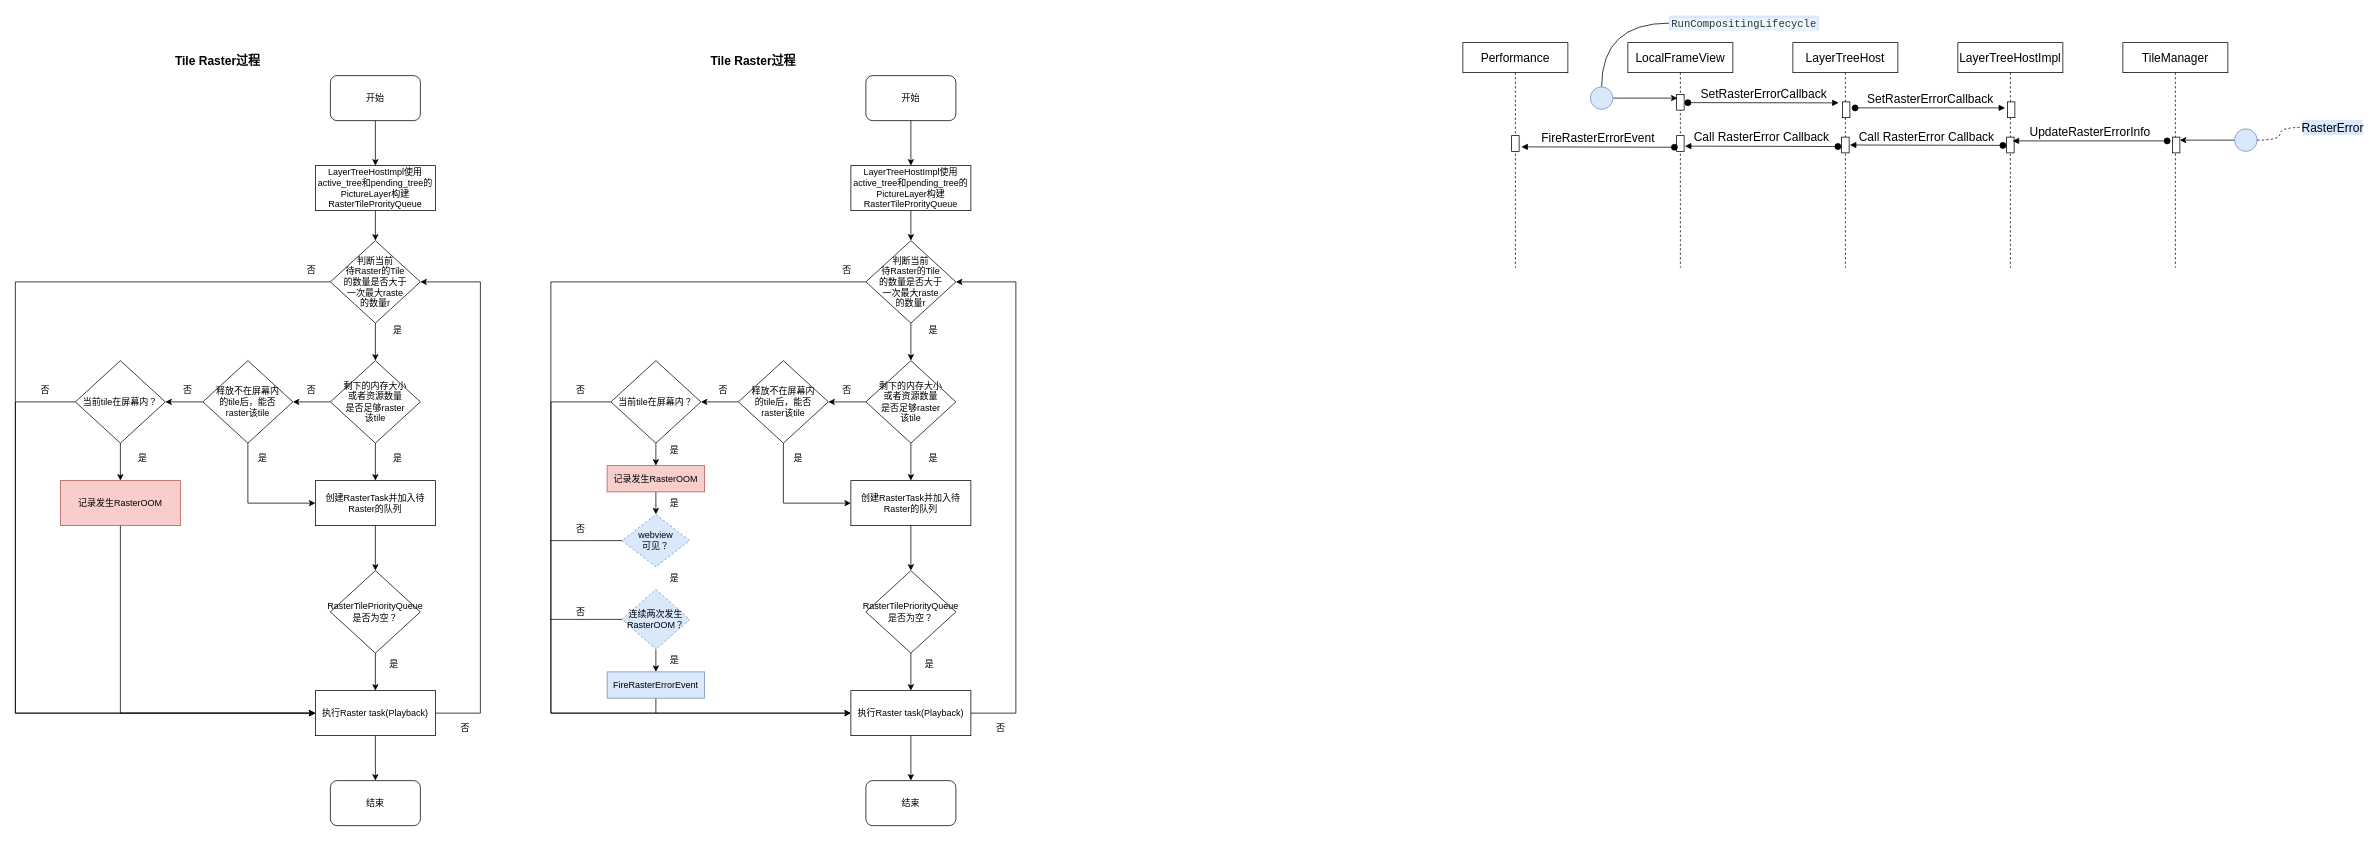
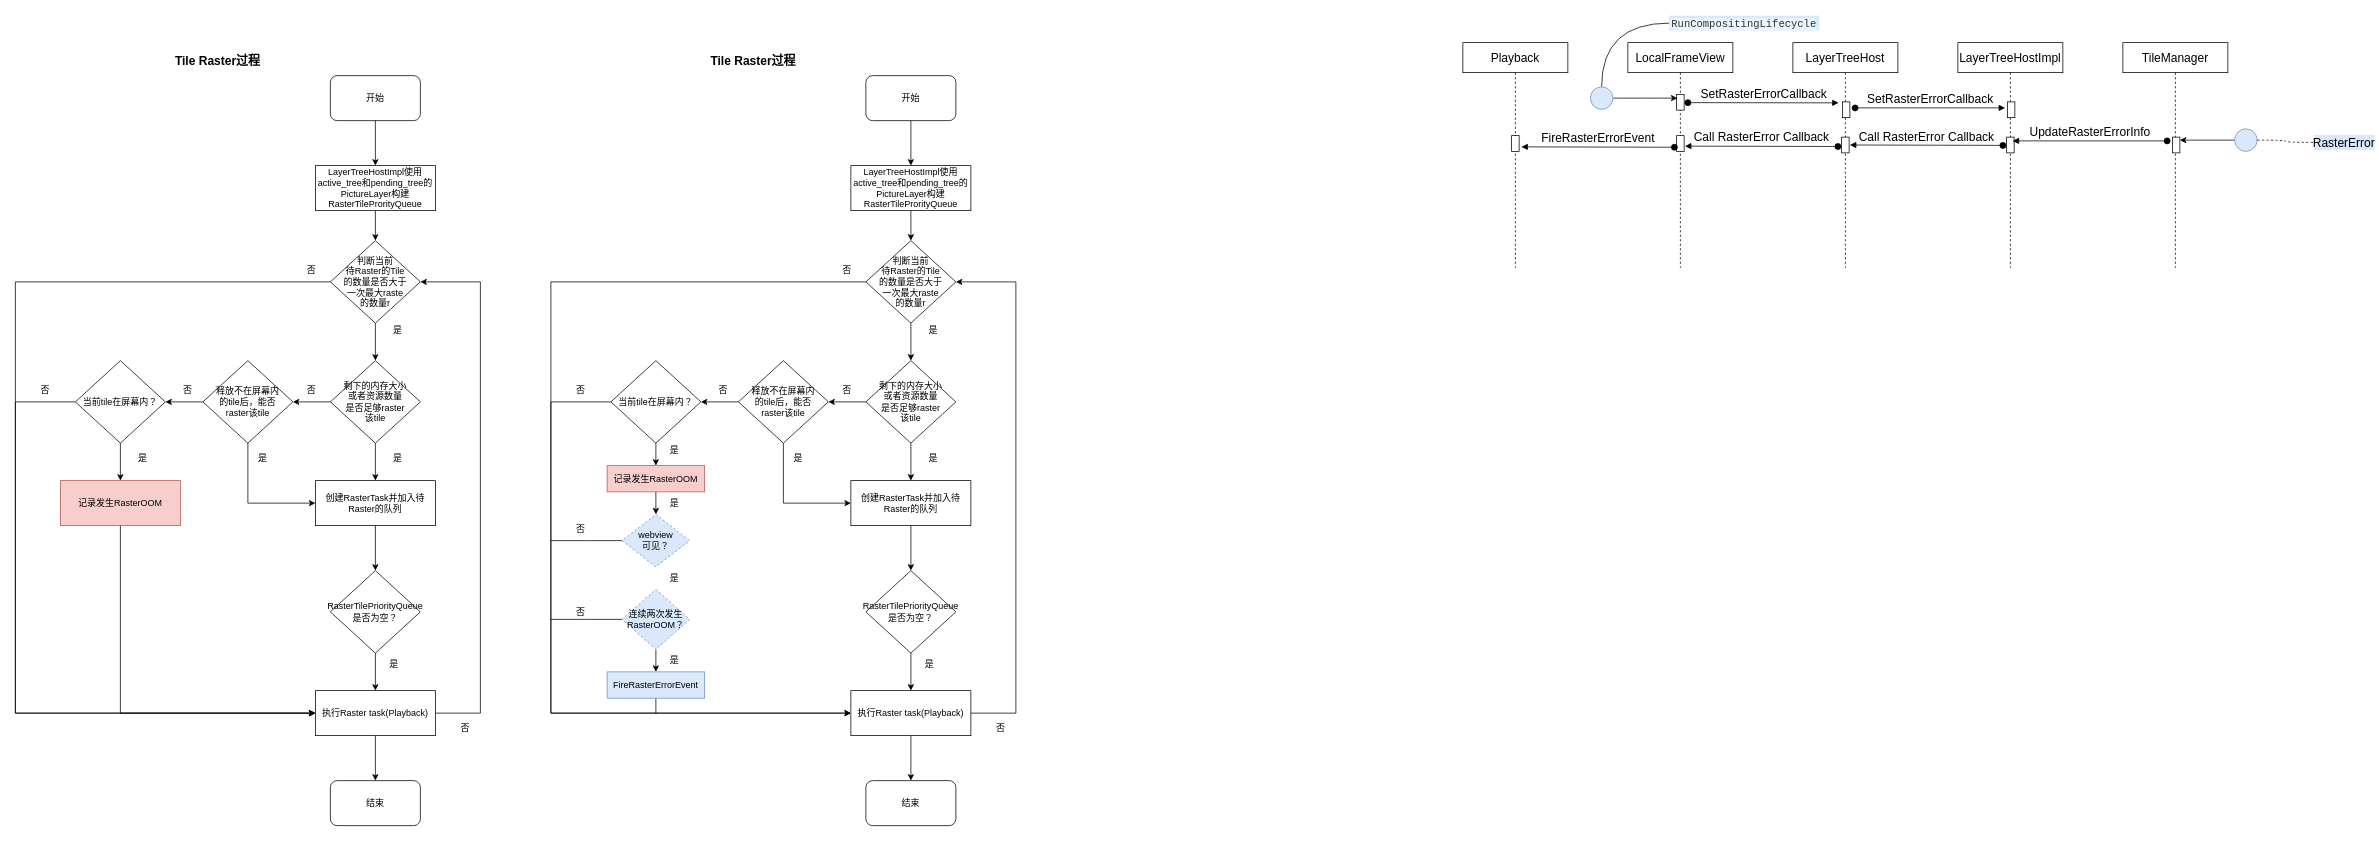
(1515, 57) -> (1515, 57)
(2333, 127) -> (2344, 142)
